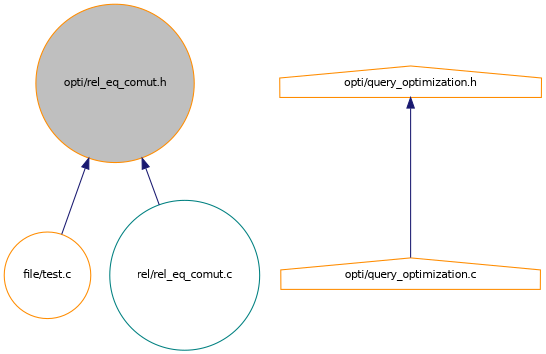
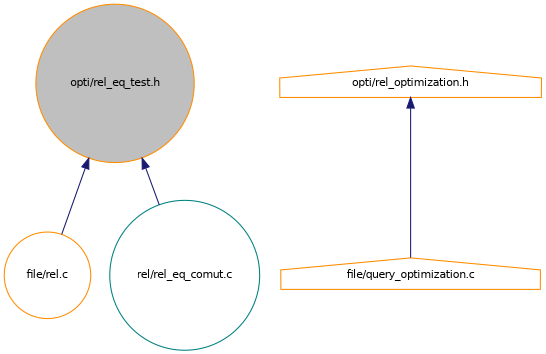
(115, 83) -> (115, 83)
(411, 83) -> (411, 83)
(48, 275) -> (48, 275)
(411, 275) -> (411, 275)
